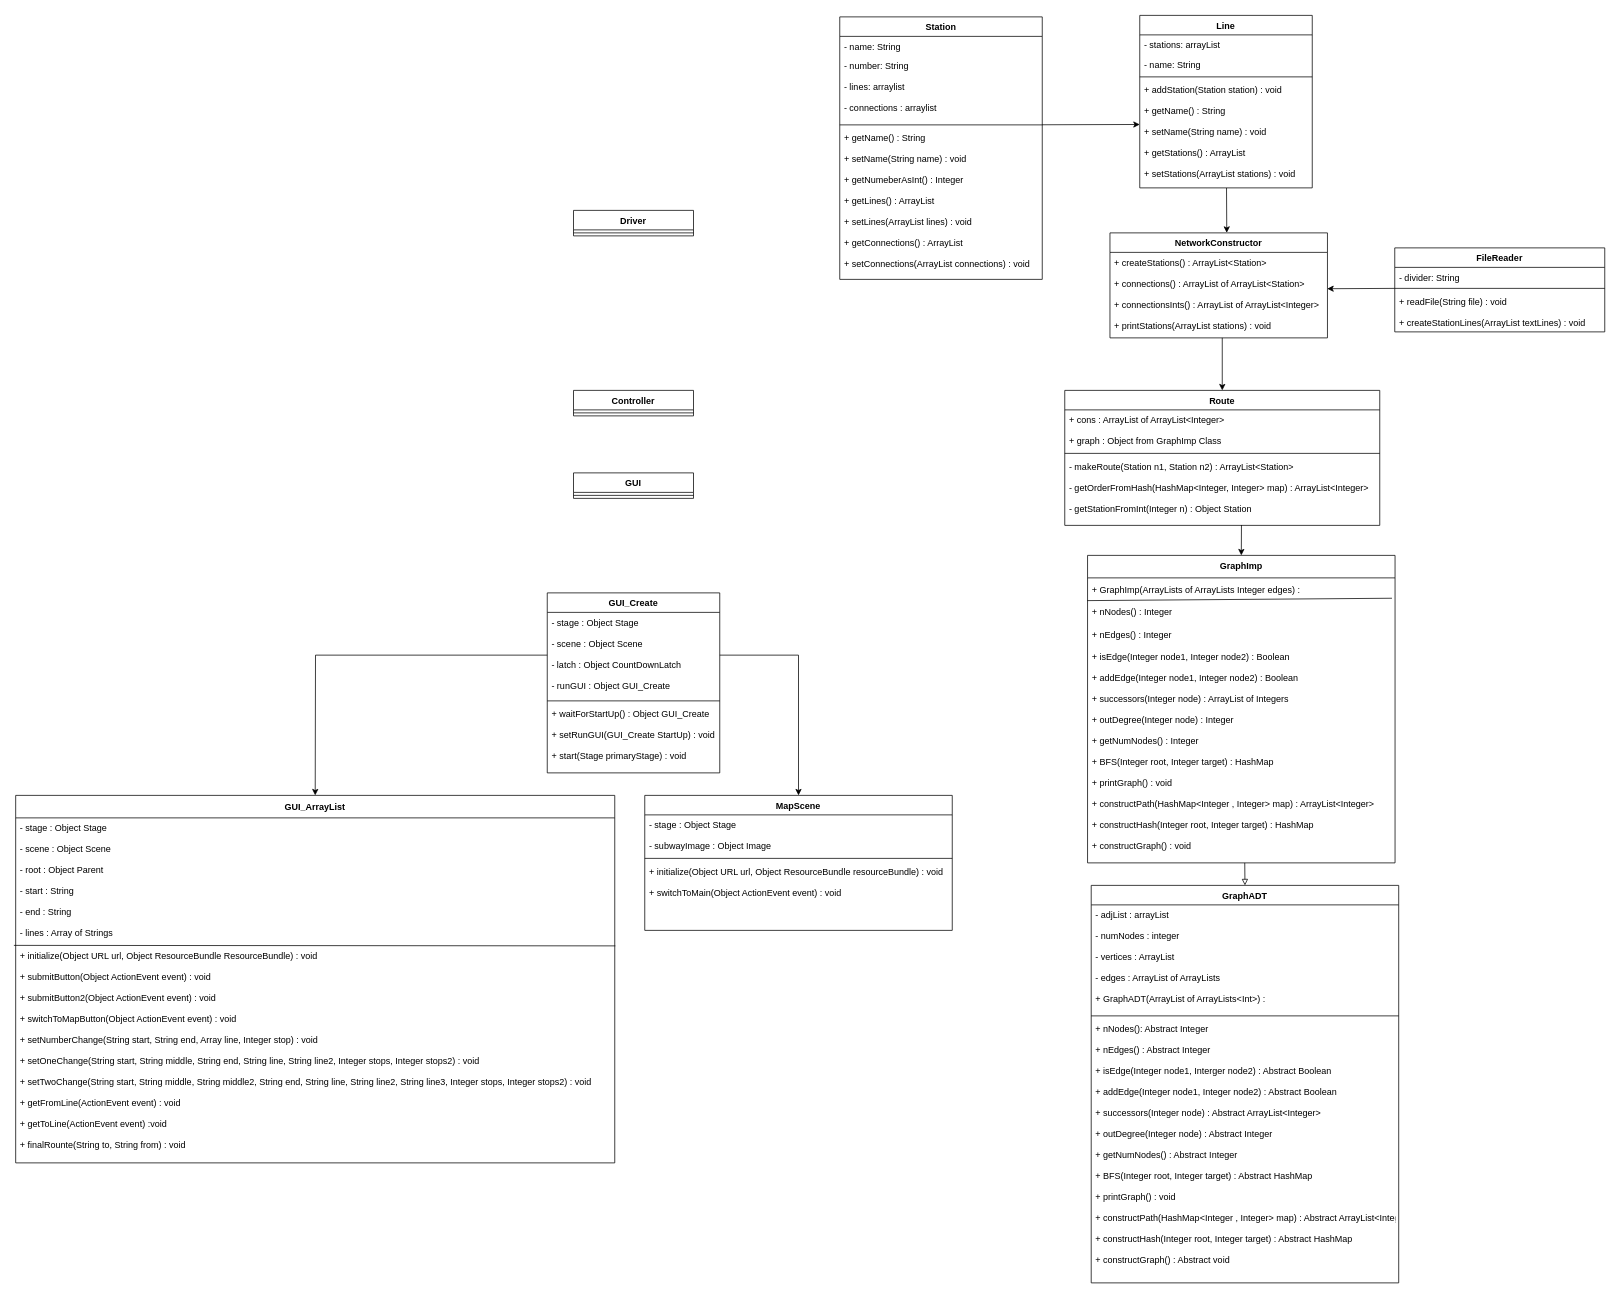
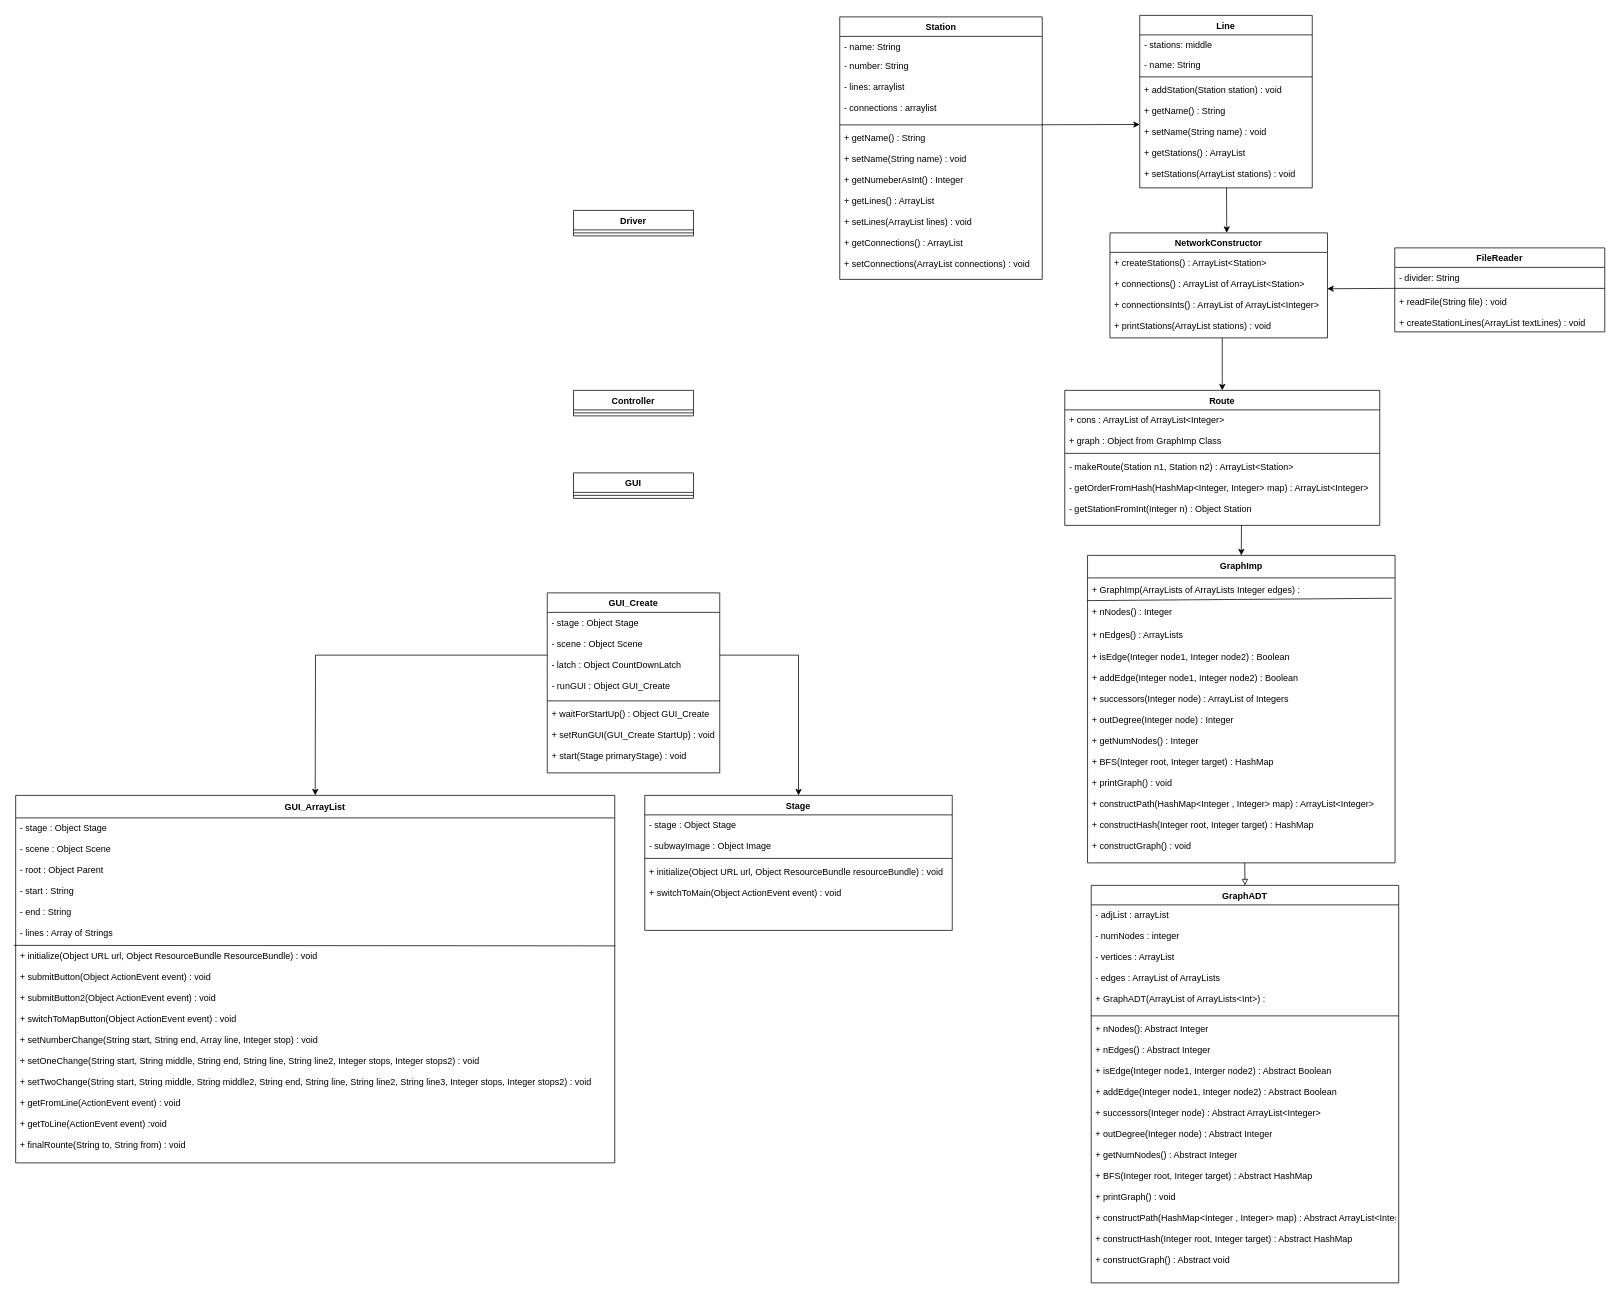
(1191, 45) -> (1182, 45)
(1137, 635) -> (1144, 635)
(798, 806) -> (798, 806)
